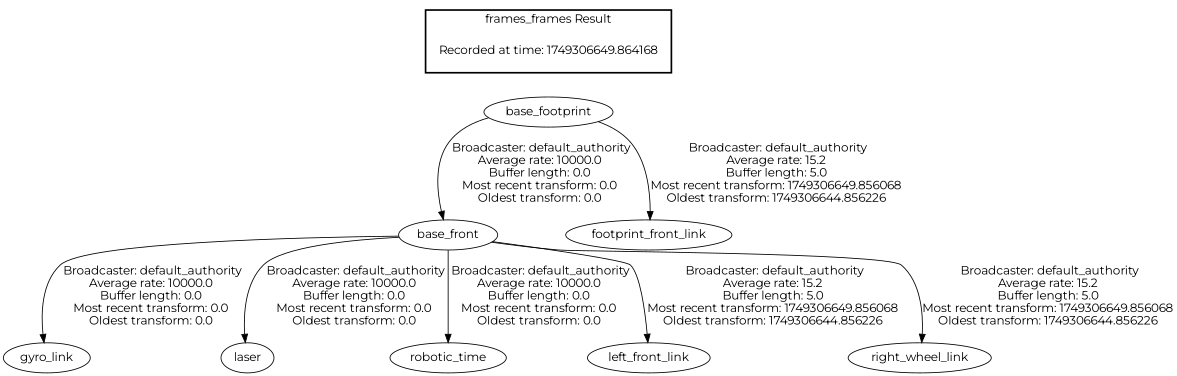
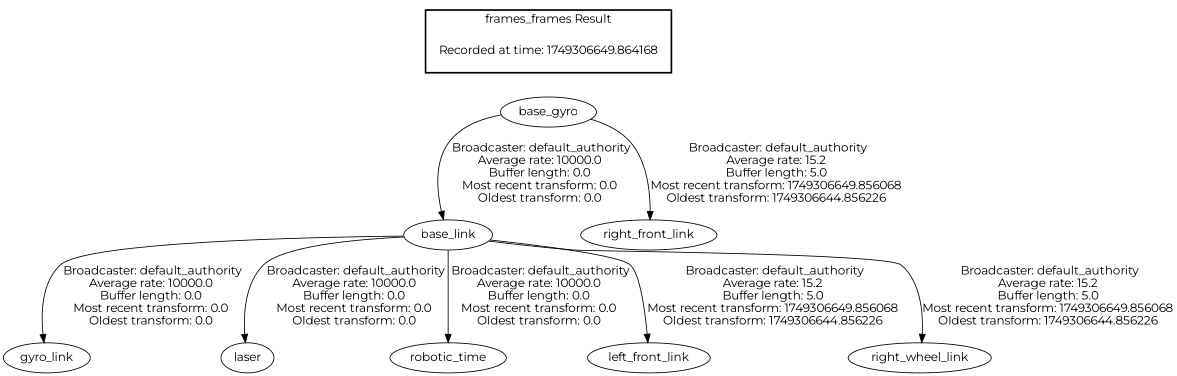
(548, 112) -> (548, 112)
(448, 235) -> (448, 235)
(649, 235) -> (649, 235)
